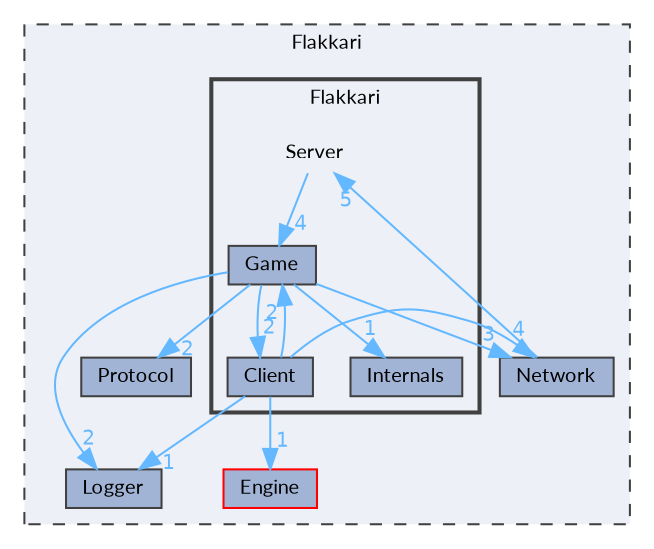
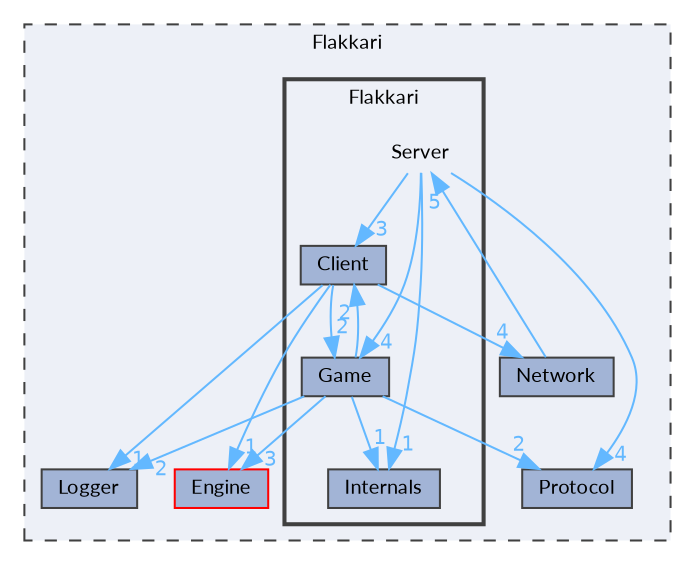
none -> (388, 201)
none -> (590, 290)
none -> (418, 319)
(421, 324) -> (298, 420)
